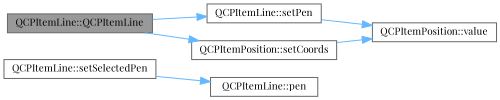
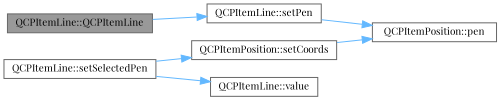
(434, 32) -> (434, 32)
(167, 36) -> (169, 60)
(264, 87) -> (264, 87)
